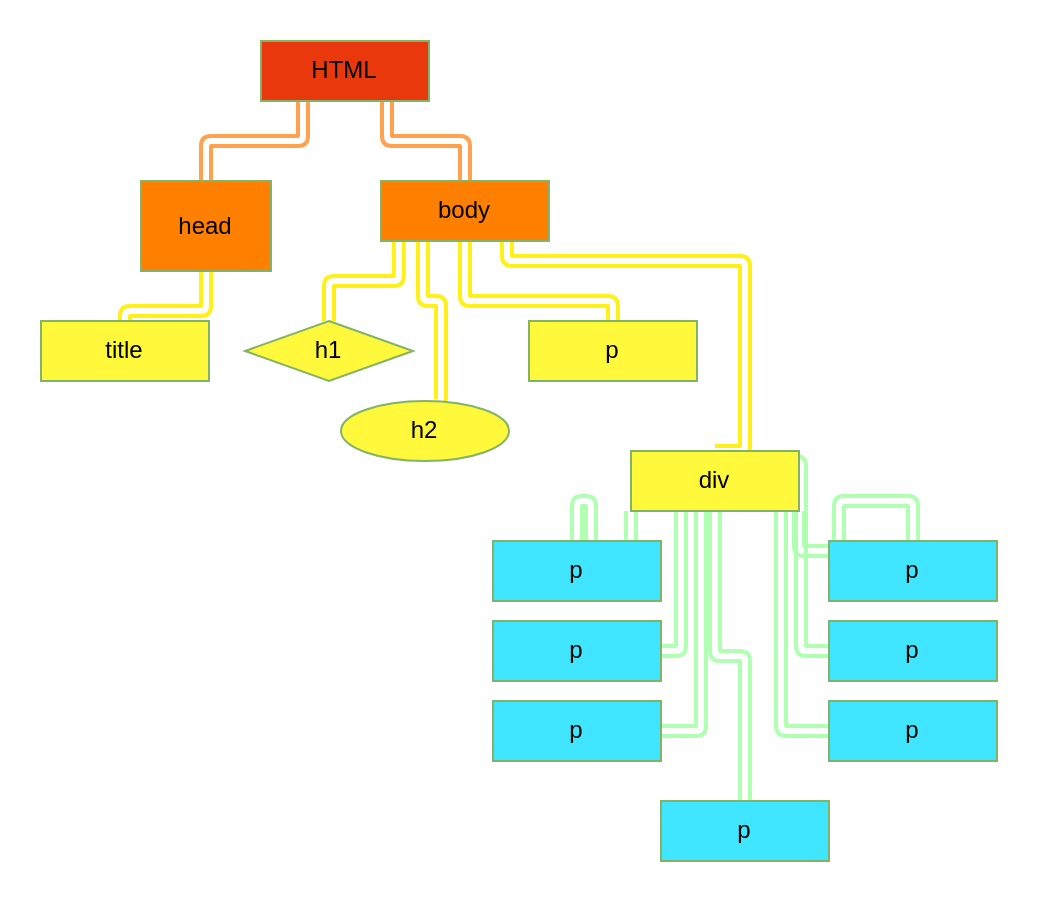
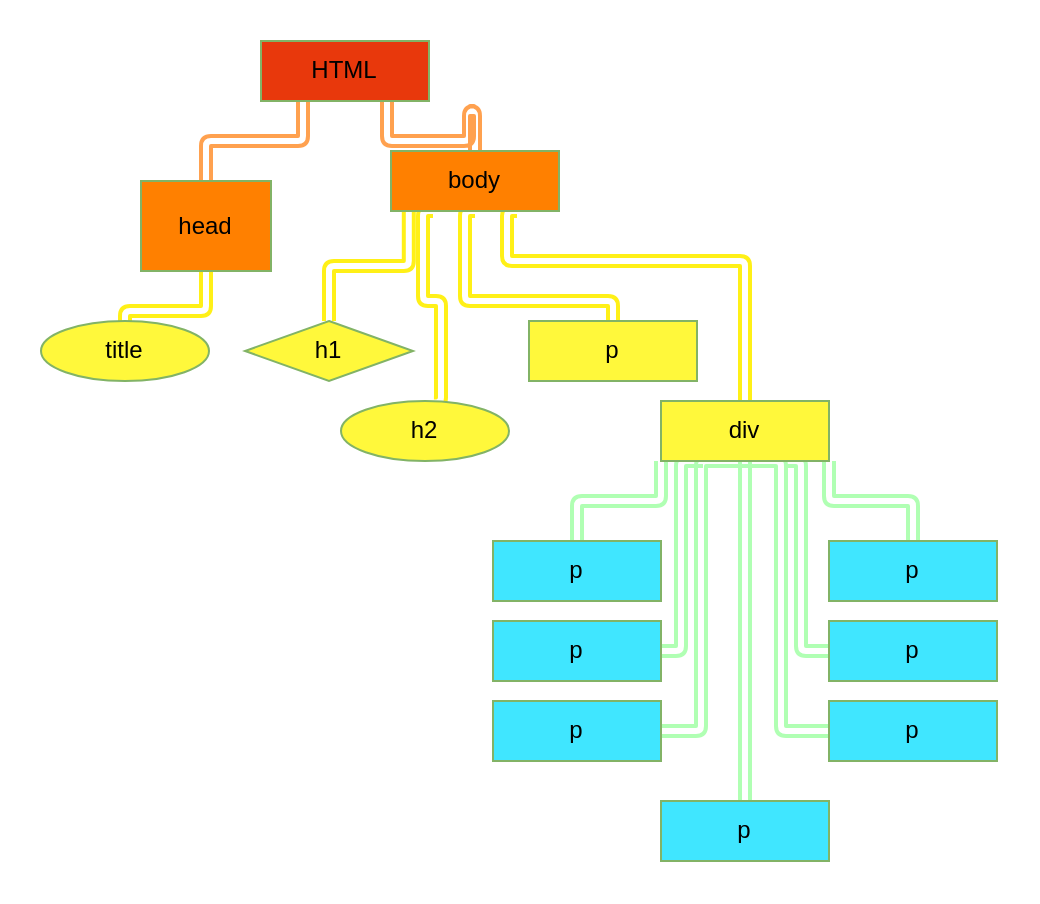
(465, 211) -> (475, 181)
(125, 351) -> (125, 351)
(715, 481) -> (745, 431)
